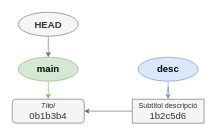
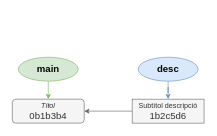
(48, 24) -> none
(48, 51) -> none
